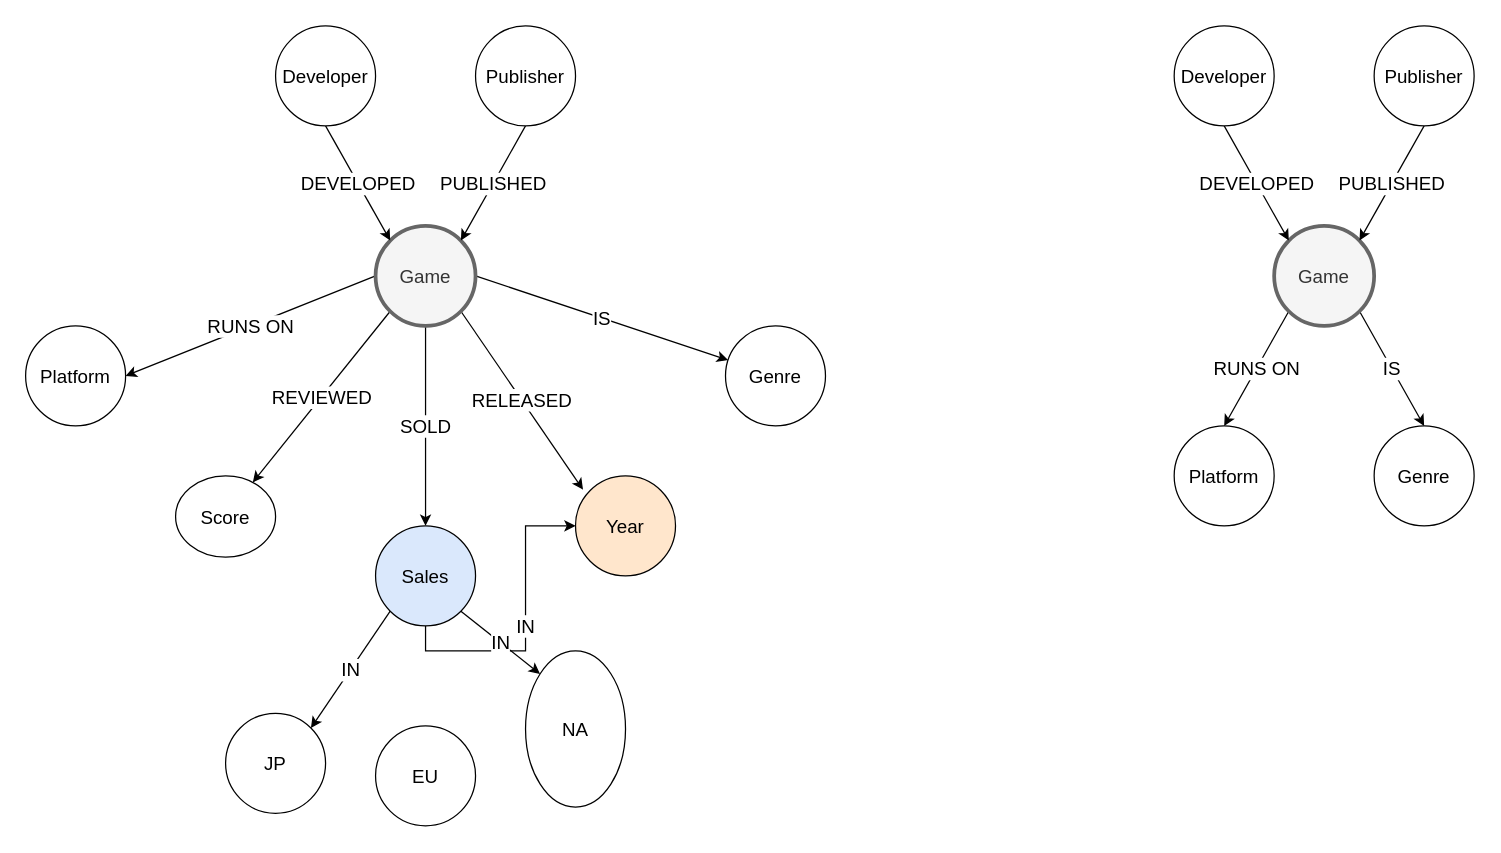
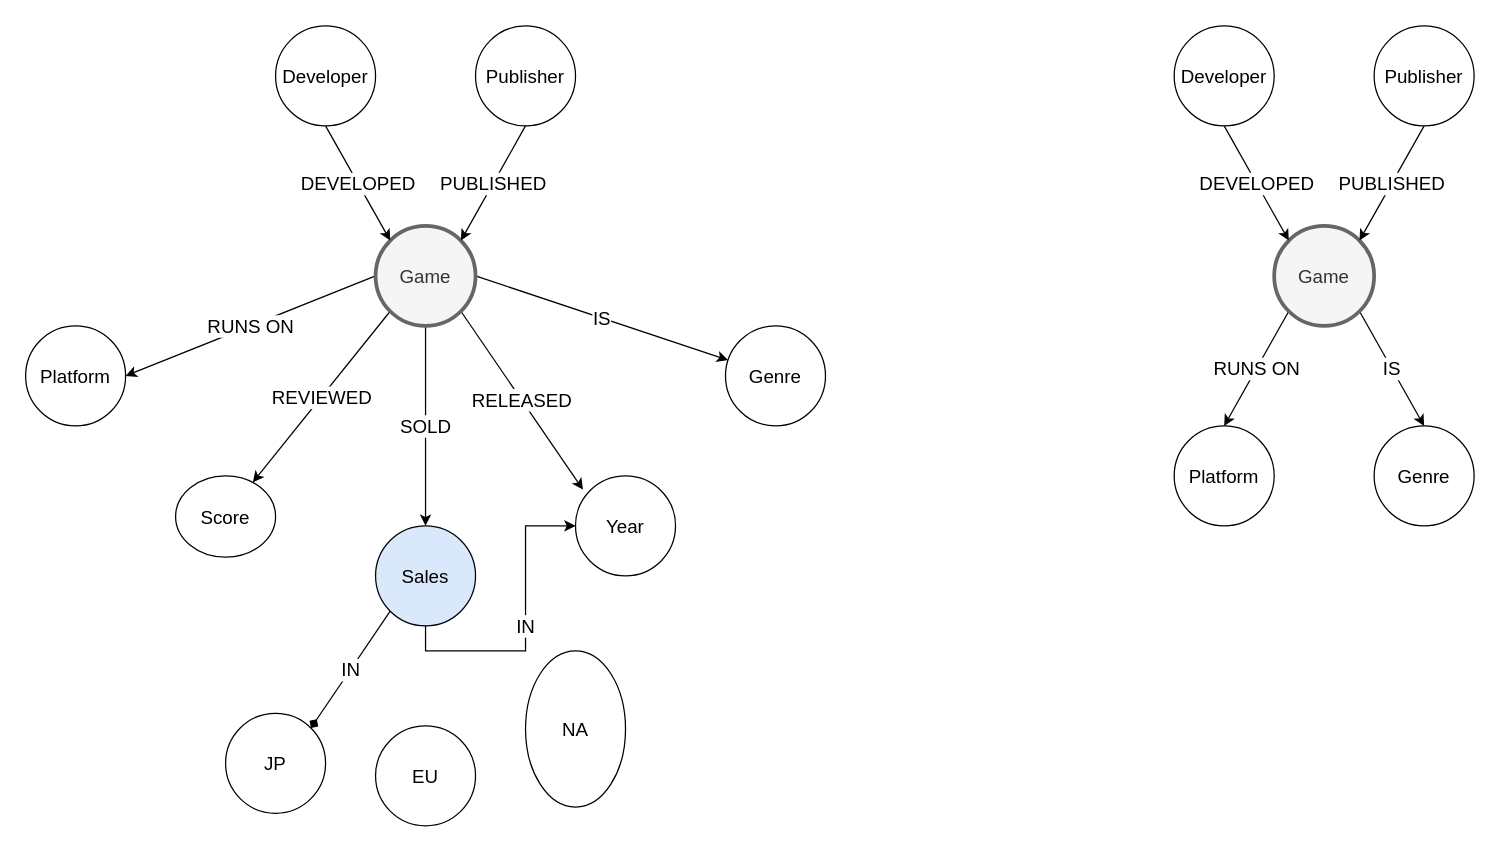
(626, 526) -> (626, 526)
(497, 640) -> none
(317, 720) -> (317, 719)
